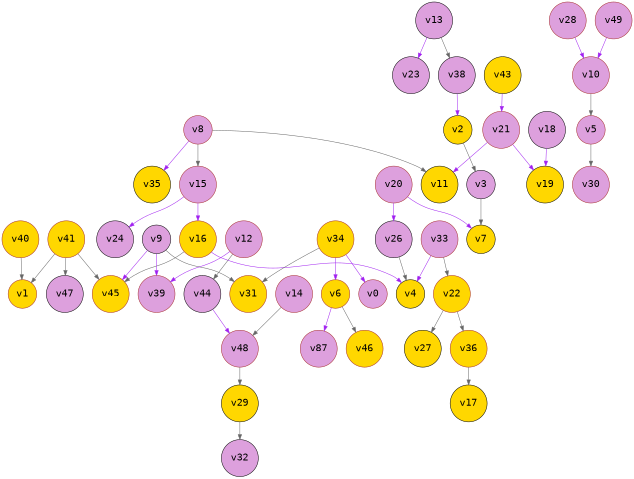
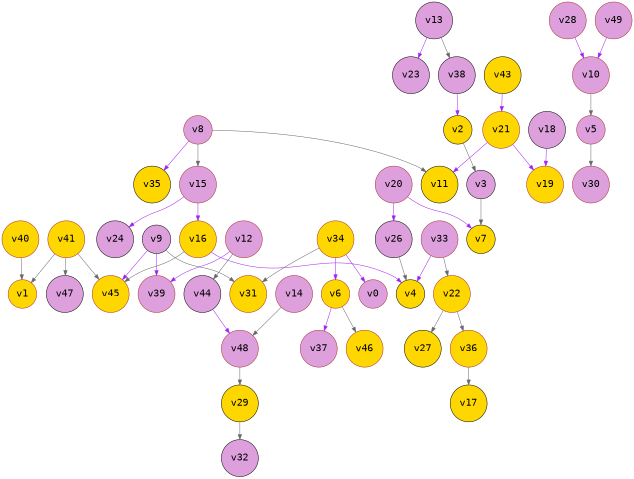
(501, 130) -> (501, 130)
(545, 185) -> (545, 185)
(319, 349) -> (319, 349)
